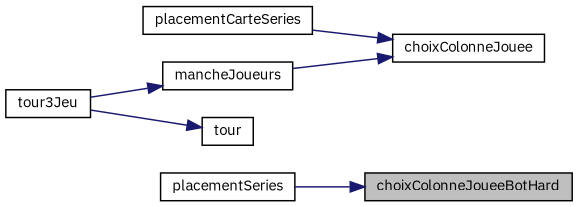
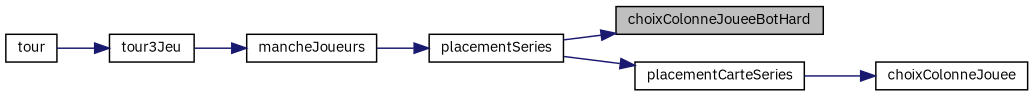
none -> (592, 60)
(335, 64) -> (395, 48)
(139, 118) -> (76, 48)
